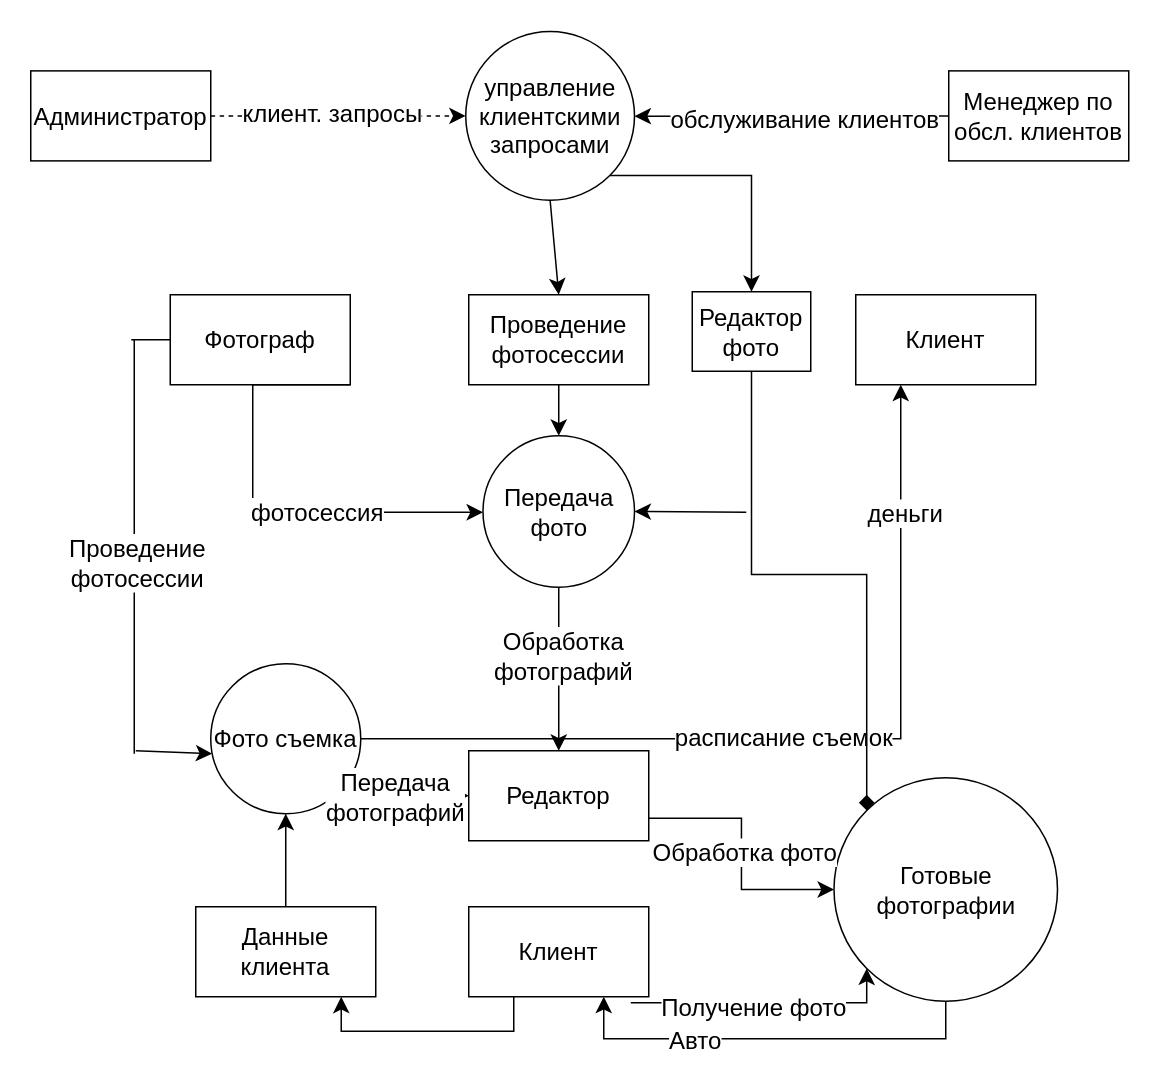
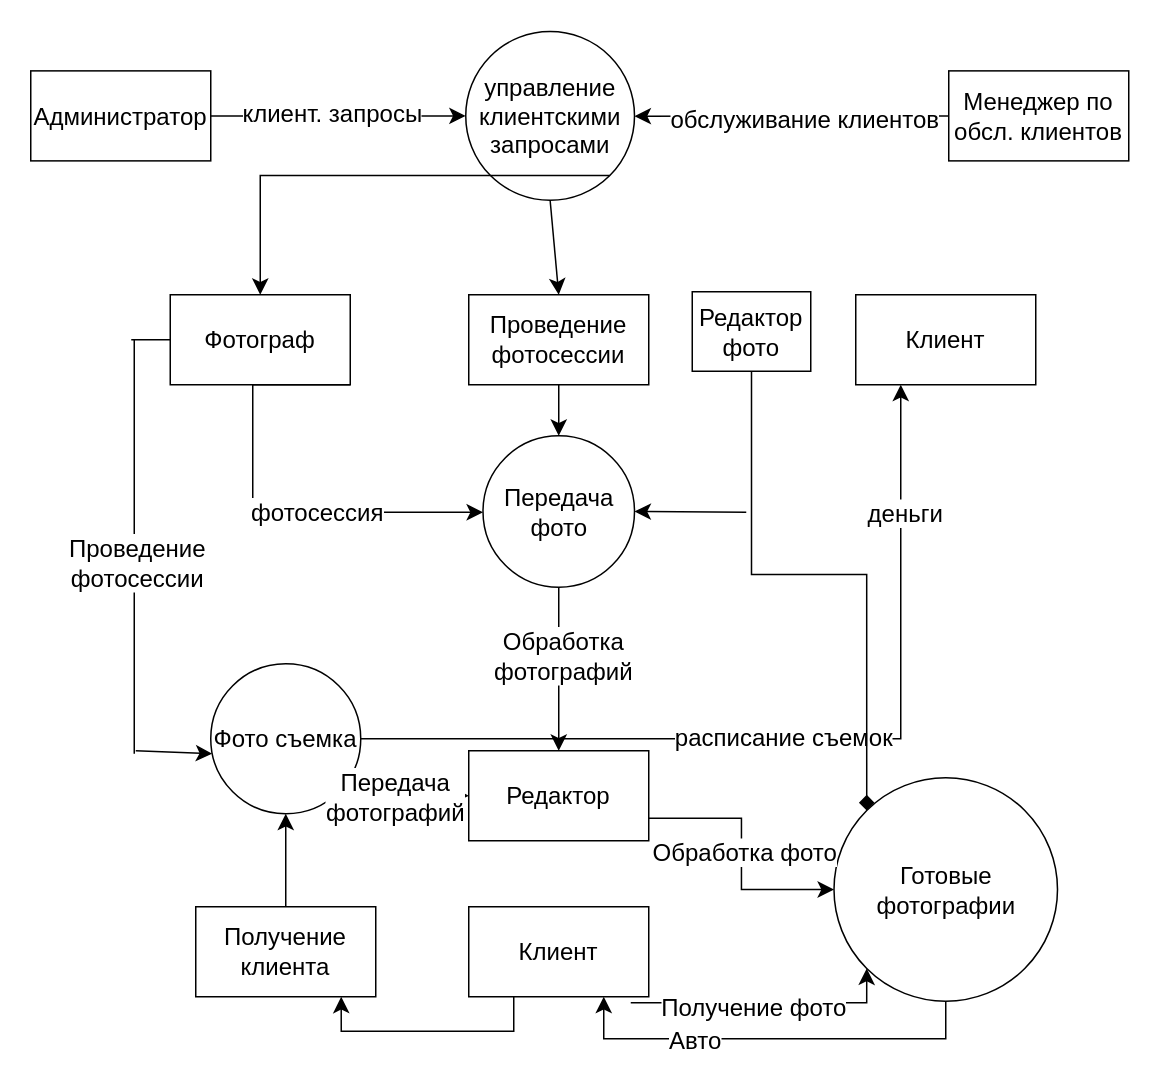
(437, 116) -> (437, 116)
(732, 176) -> (381, 176)
(286, 952) -> (286, 952)
